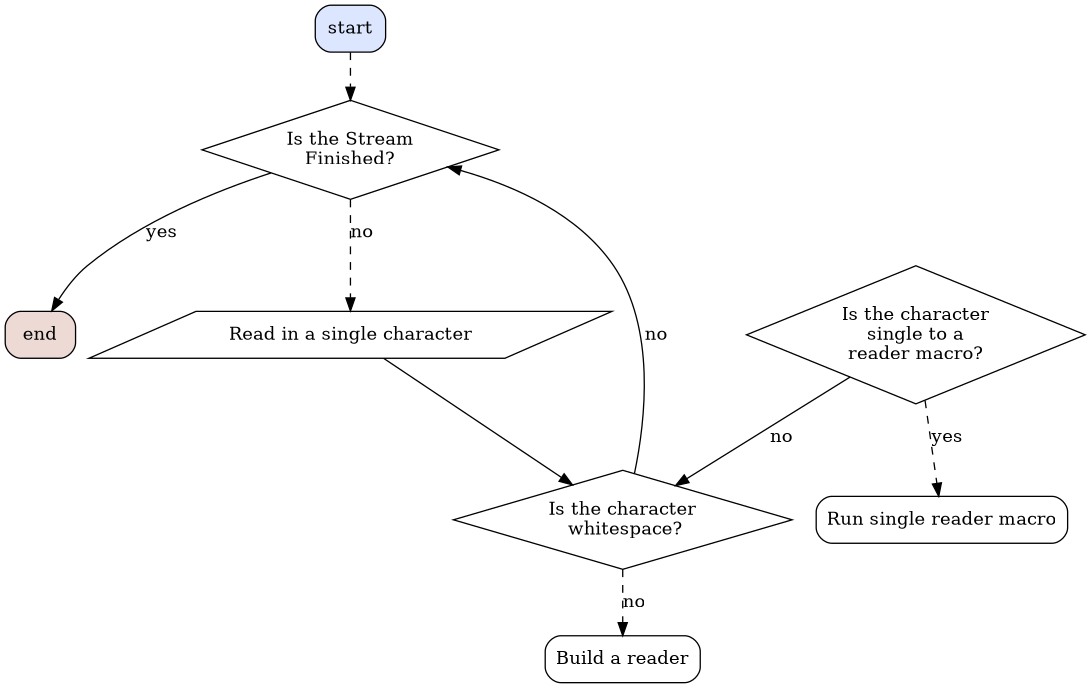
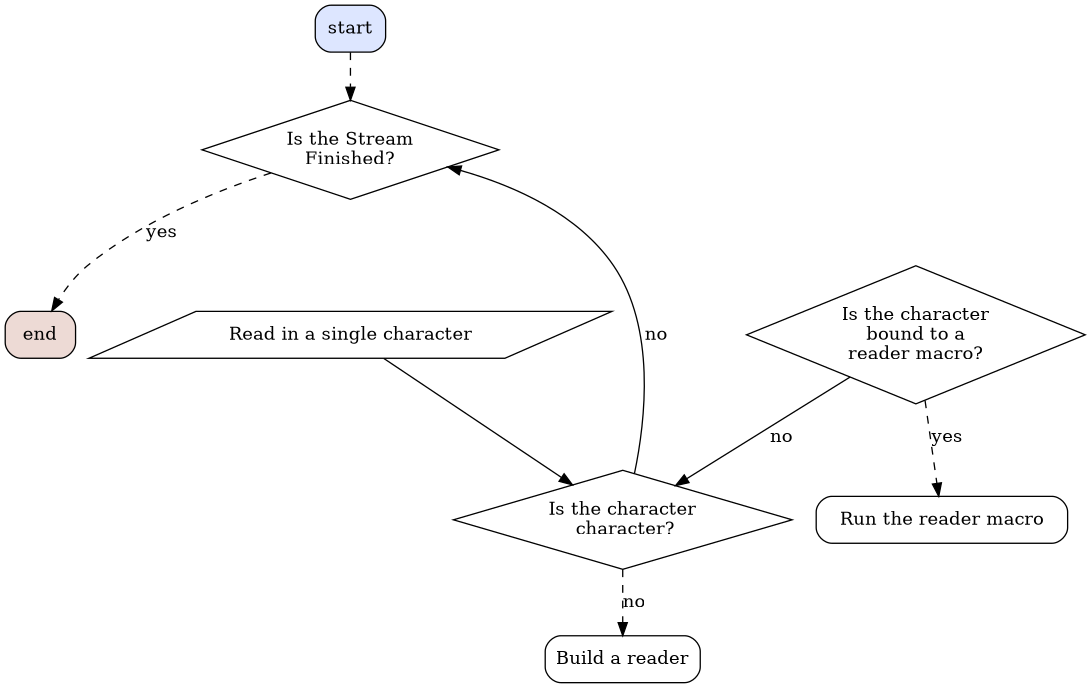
(155, 221) -> (155, 221)
(350, 249) -> none
(916, 335) -> (916, 335)
(623, 520) -> (623, 520)
(942, 520) -> (942, 520)
